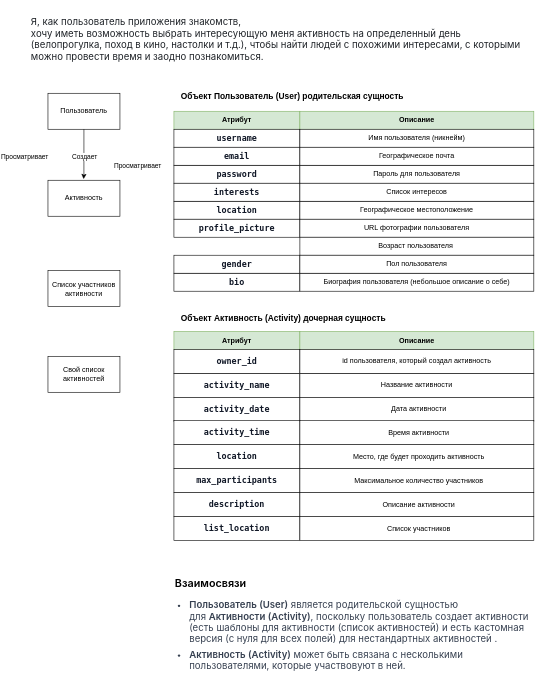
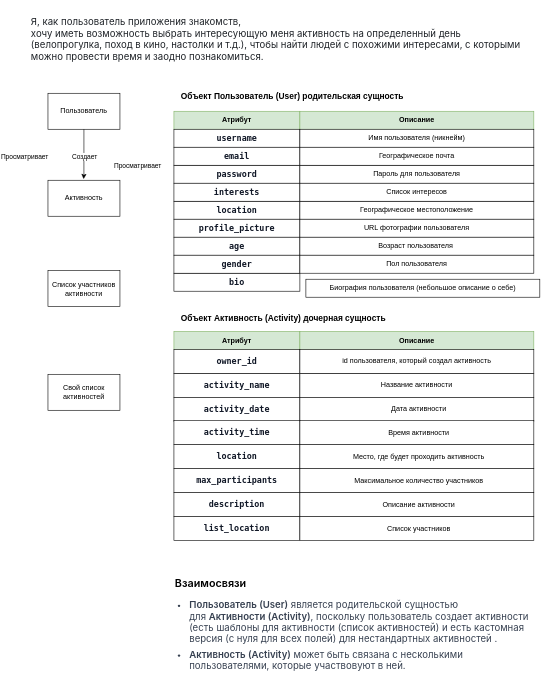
none -> (237, 246)
(417, 282) -> (423, 288)
(84, 374) -> (84, 392)
